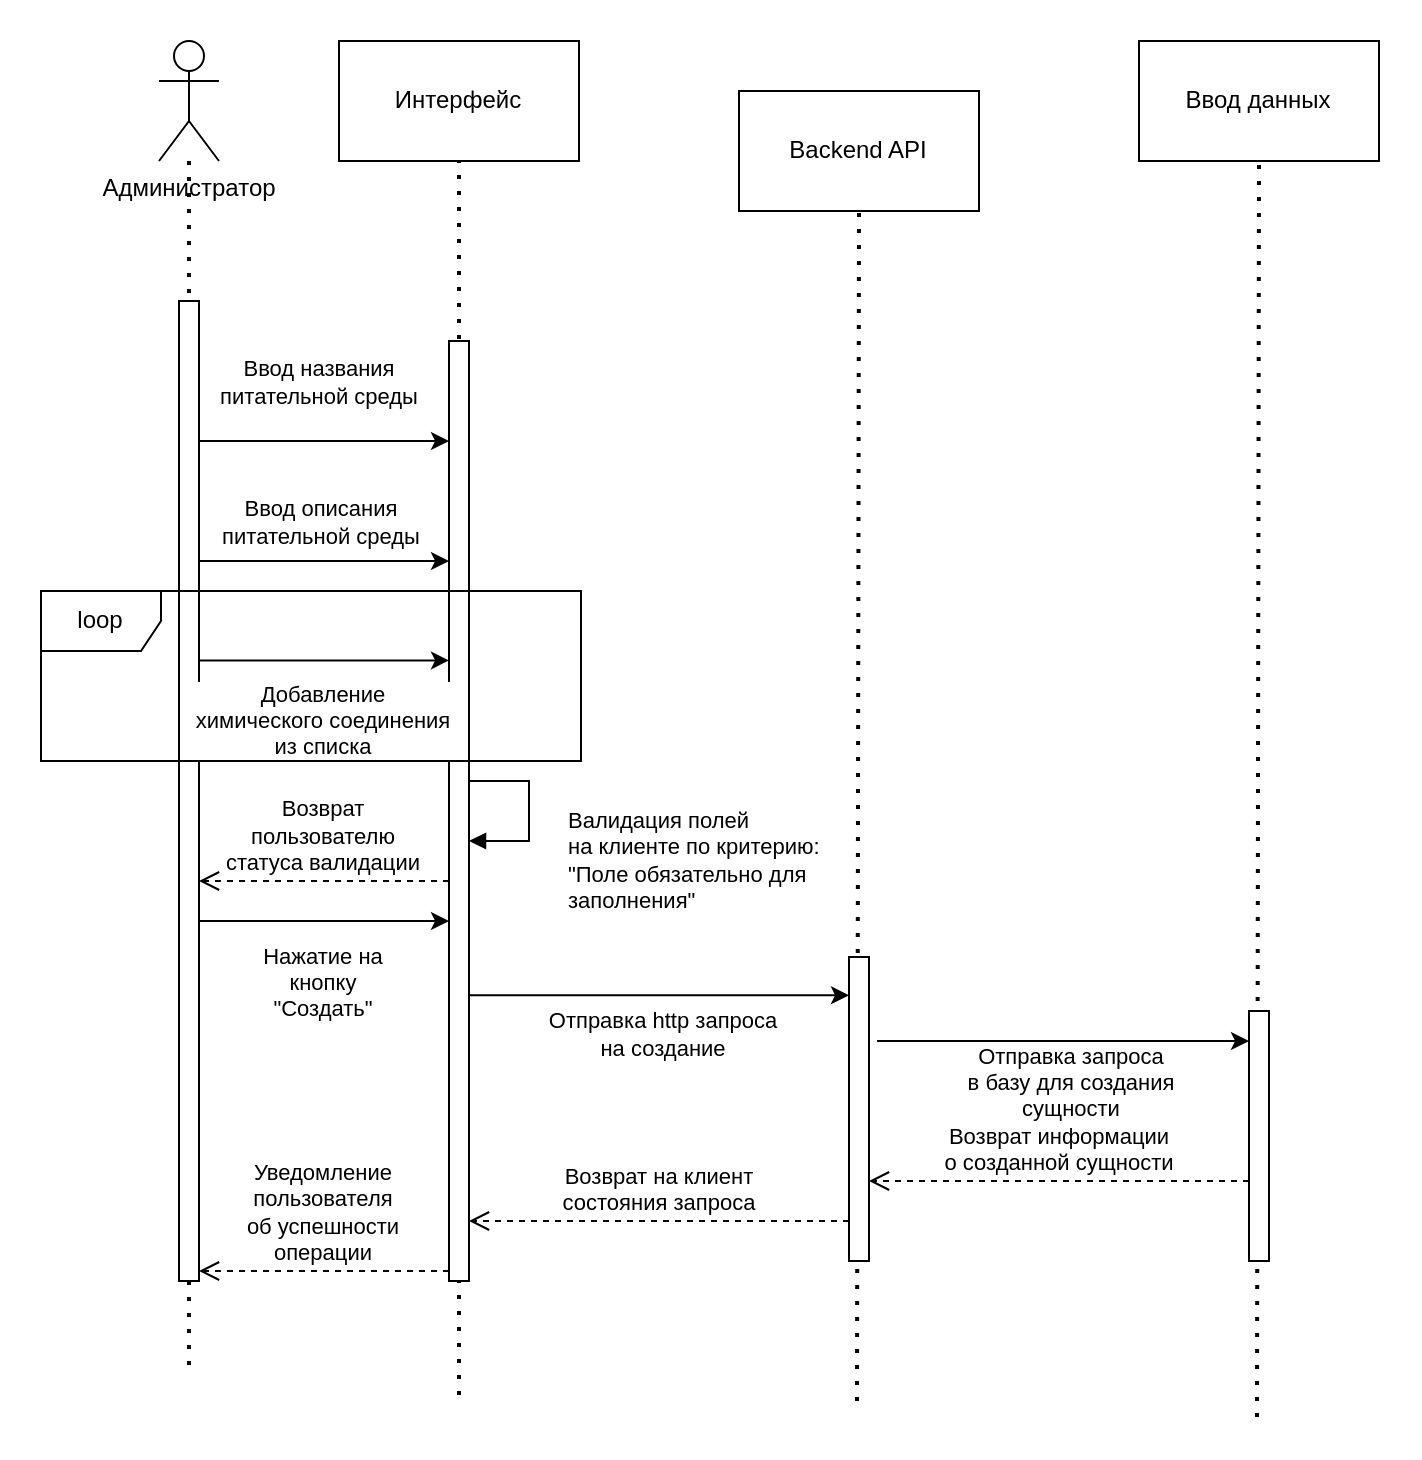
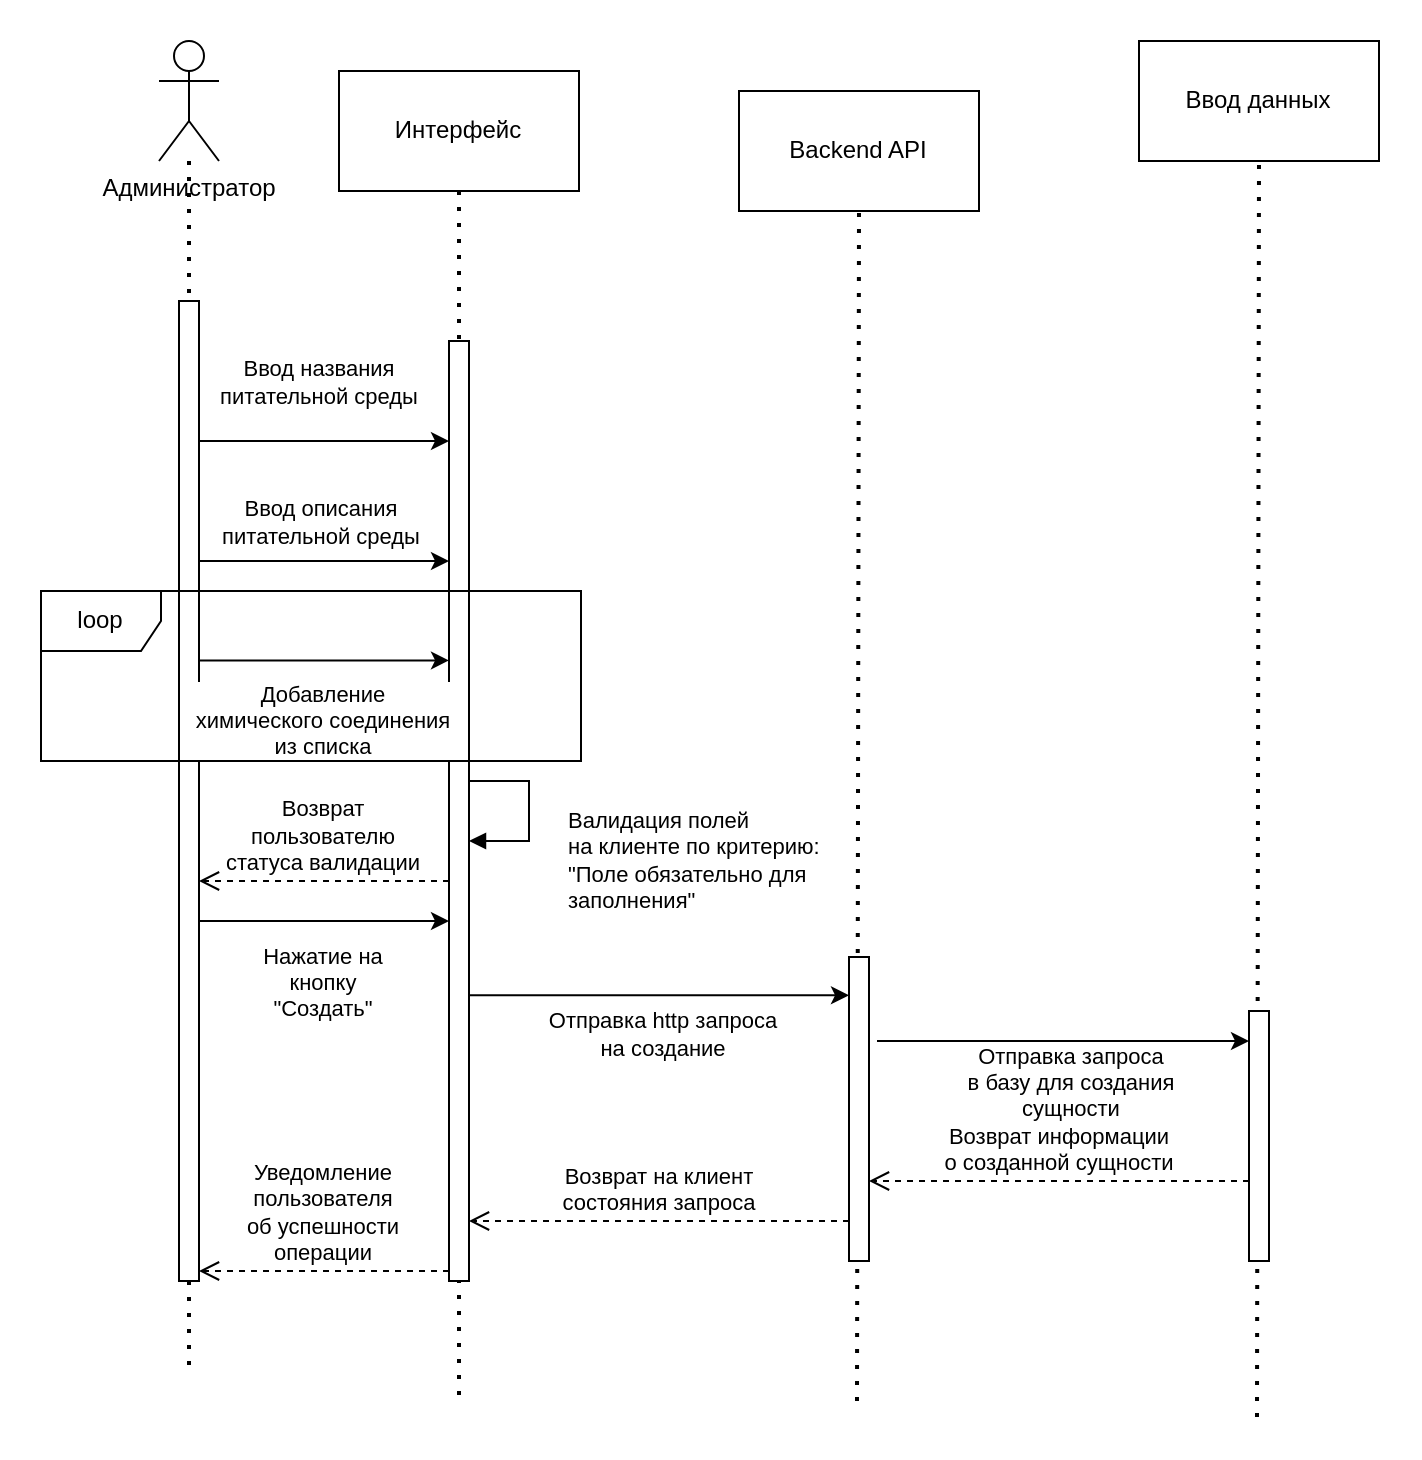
(459, 101) -> (459, 131)
